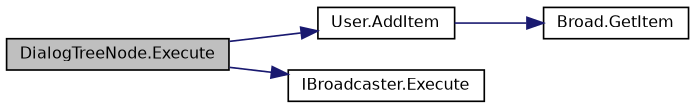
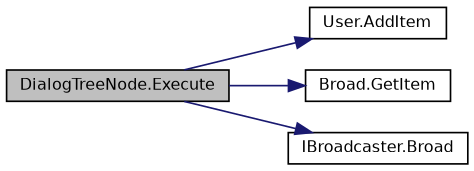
(491, 23) -> (259, 86)
(386, 86) -> (378, 148)
